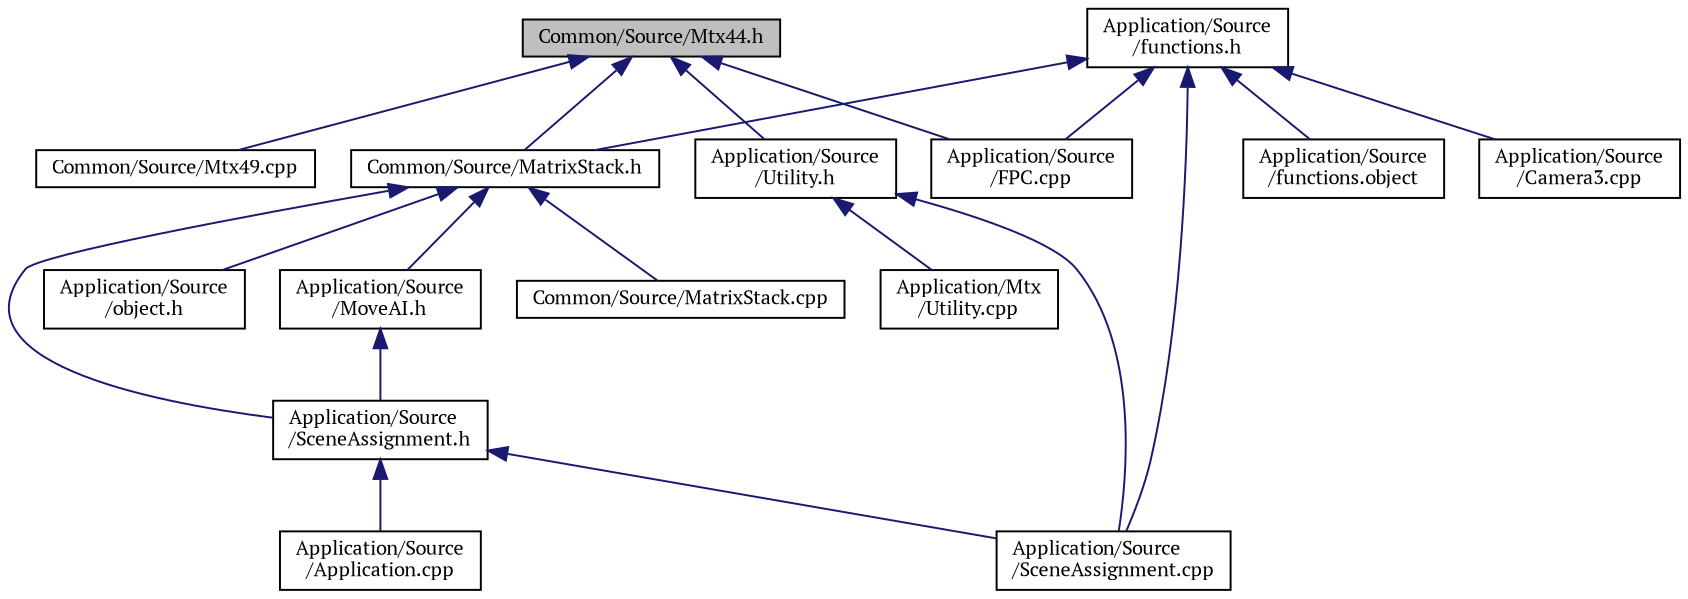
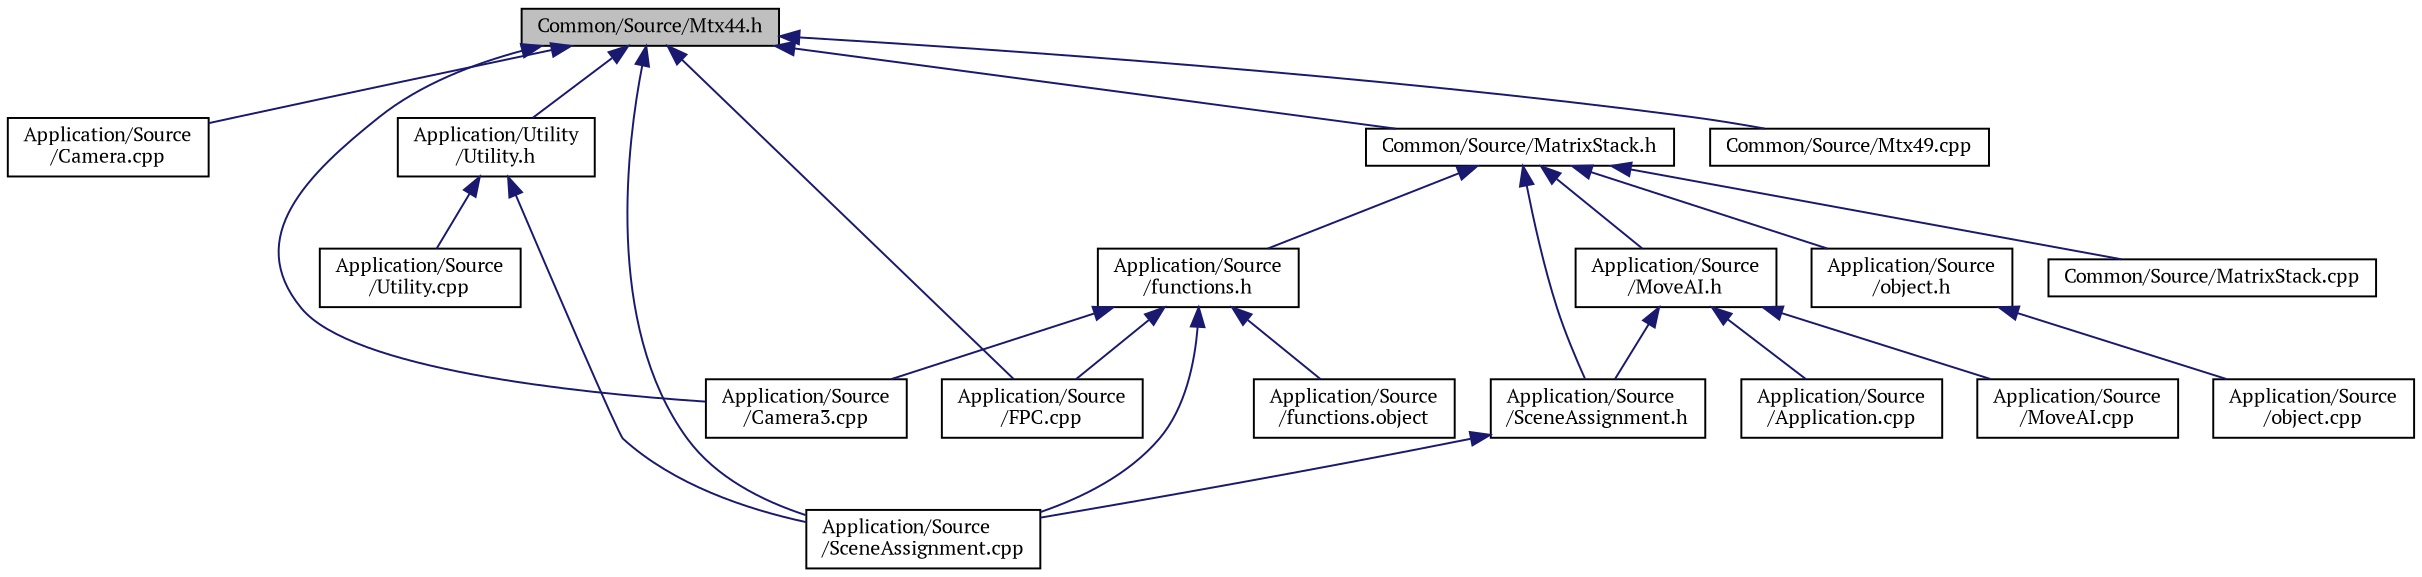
(819, 108) -> (1363, 211)
none -> (108, 147)
(796, 169) -> (496, 147)
(969, 299) -> (420, 278)
none -> (312, 317)
none -> (640, 328)
none -> (2078, 409)
none -> (2314, 409)
(380, 505) -> (1767, 349)
